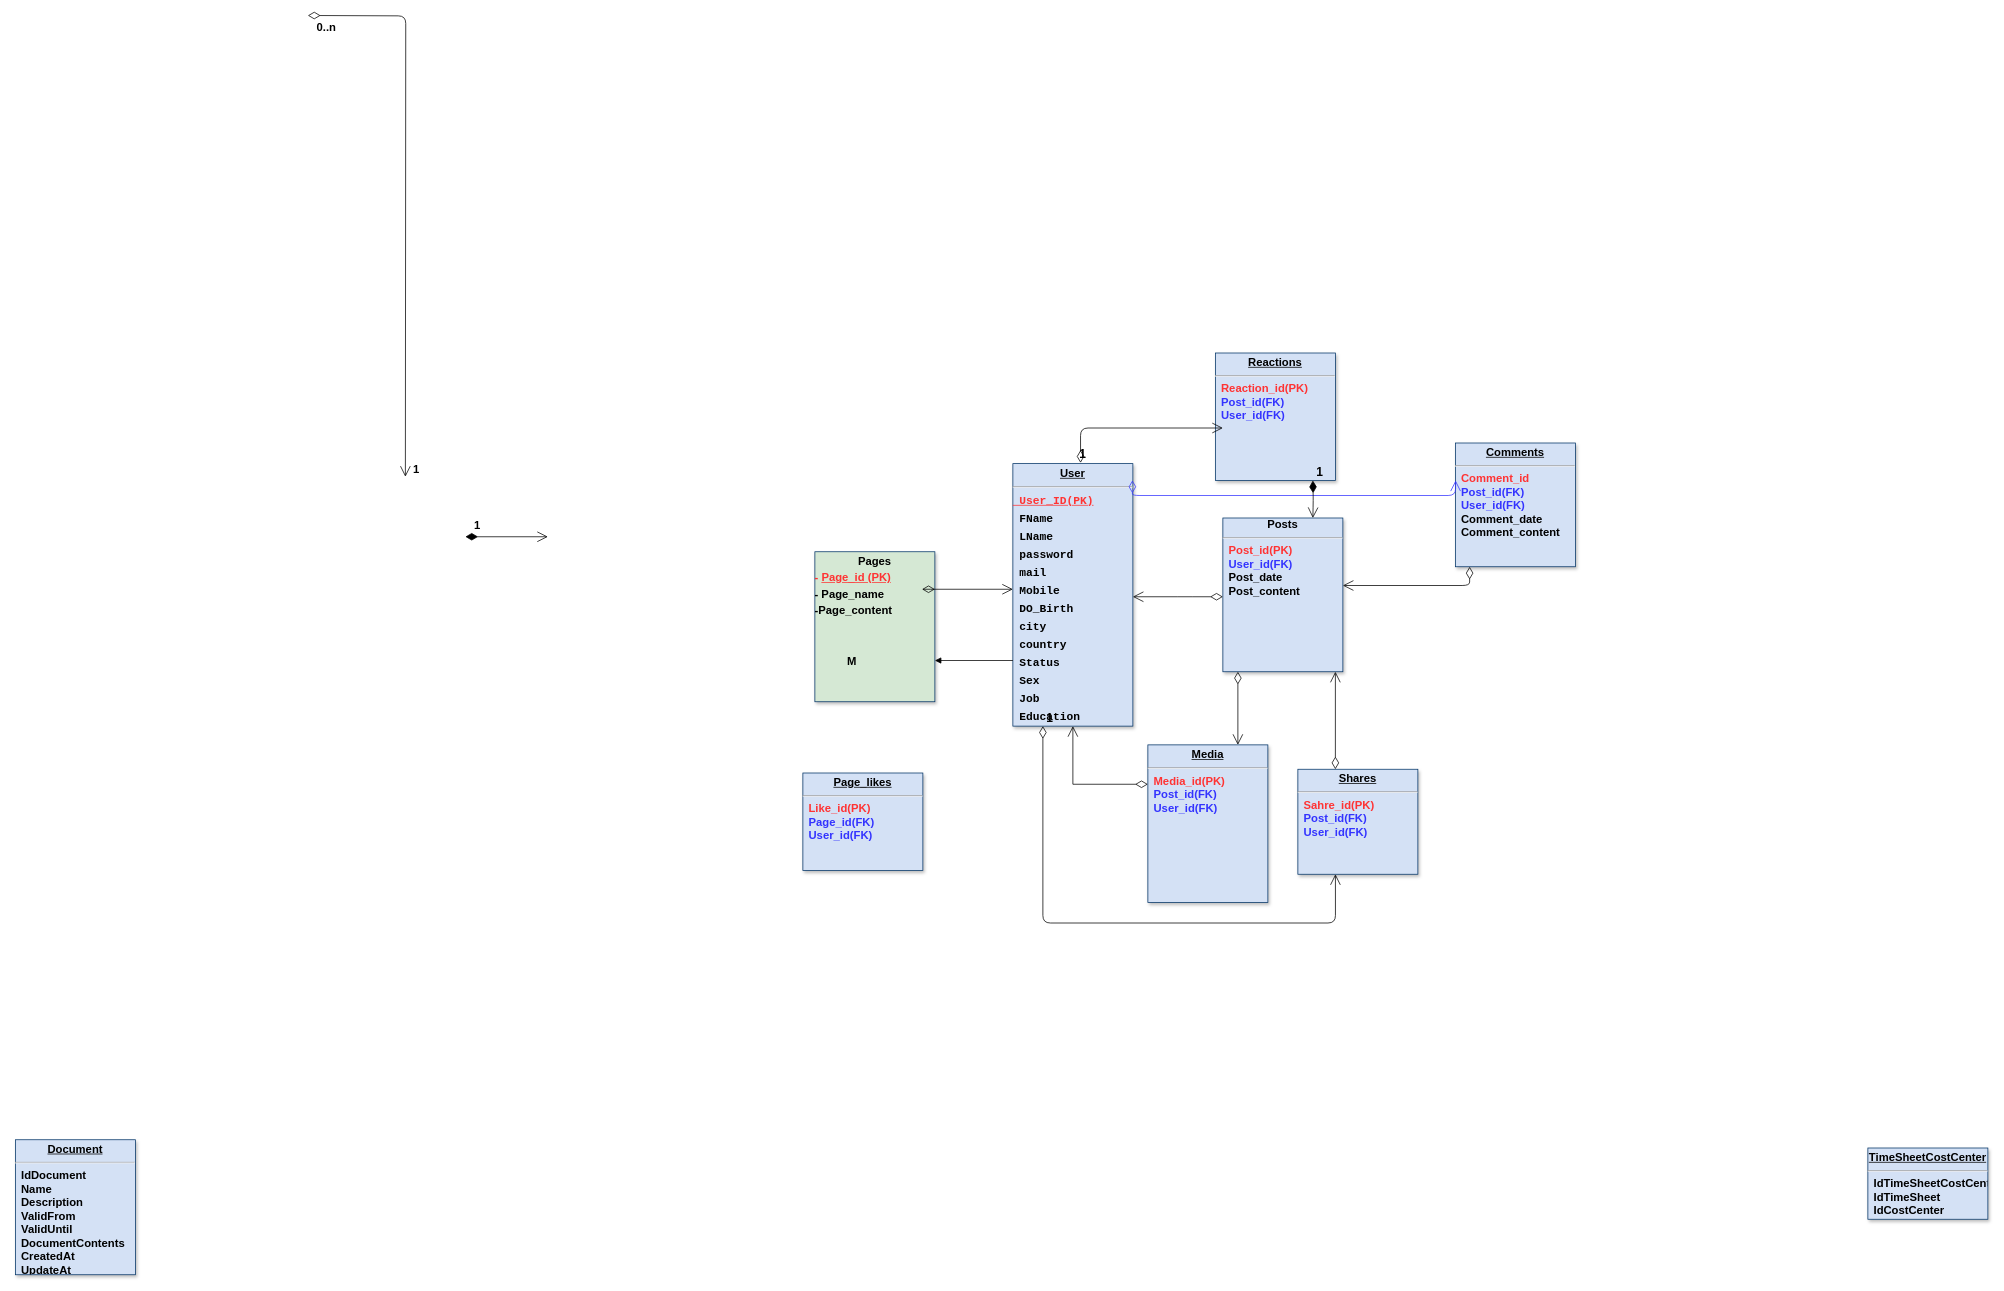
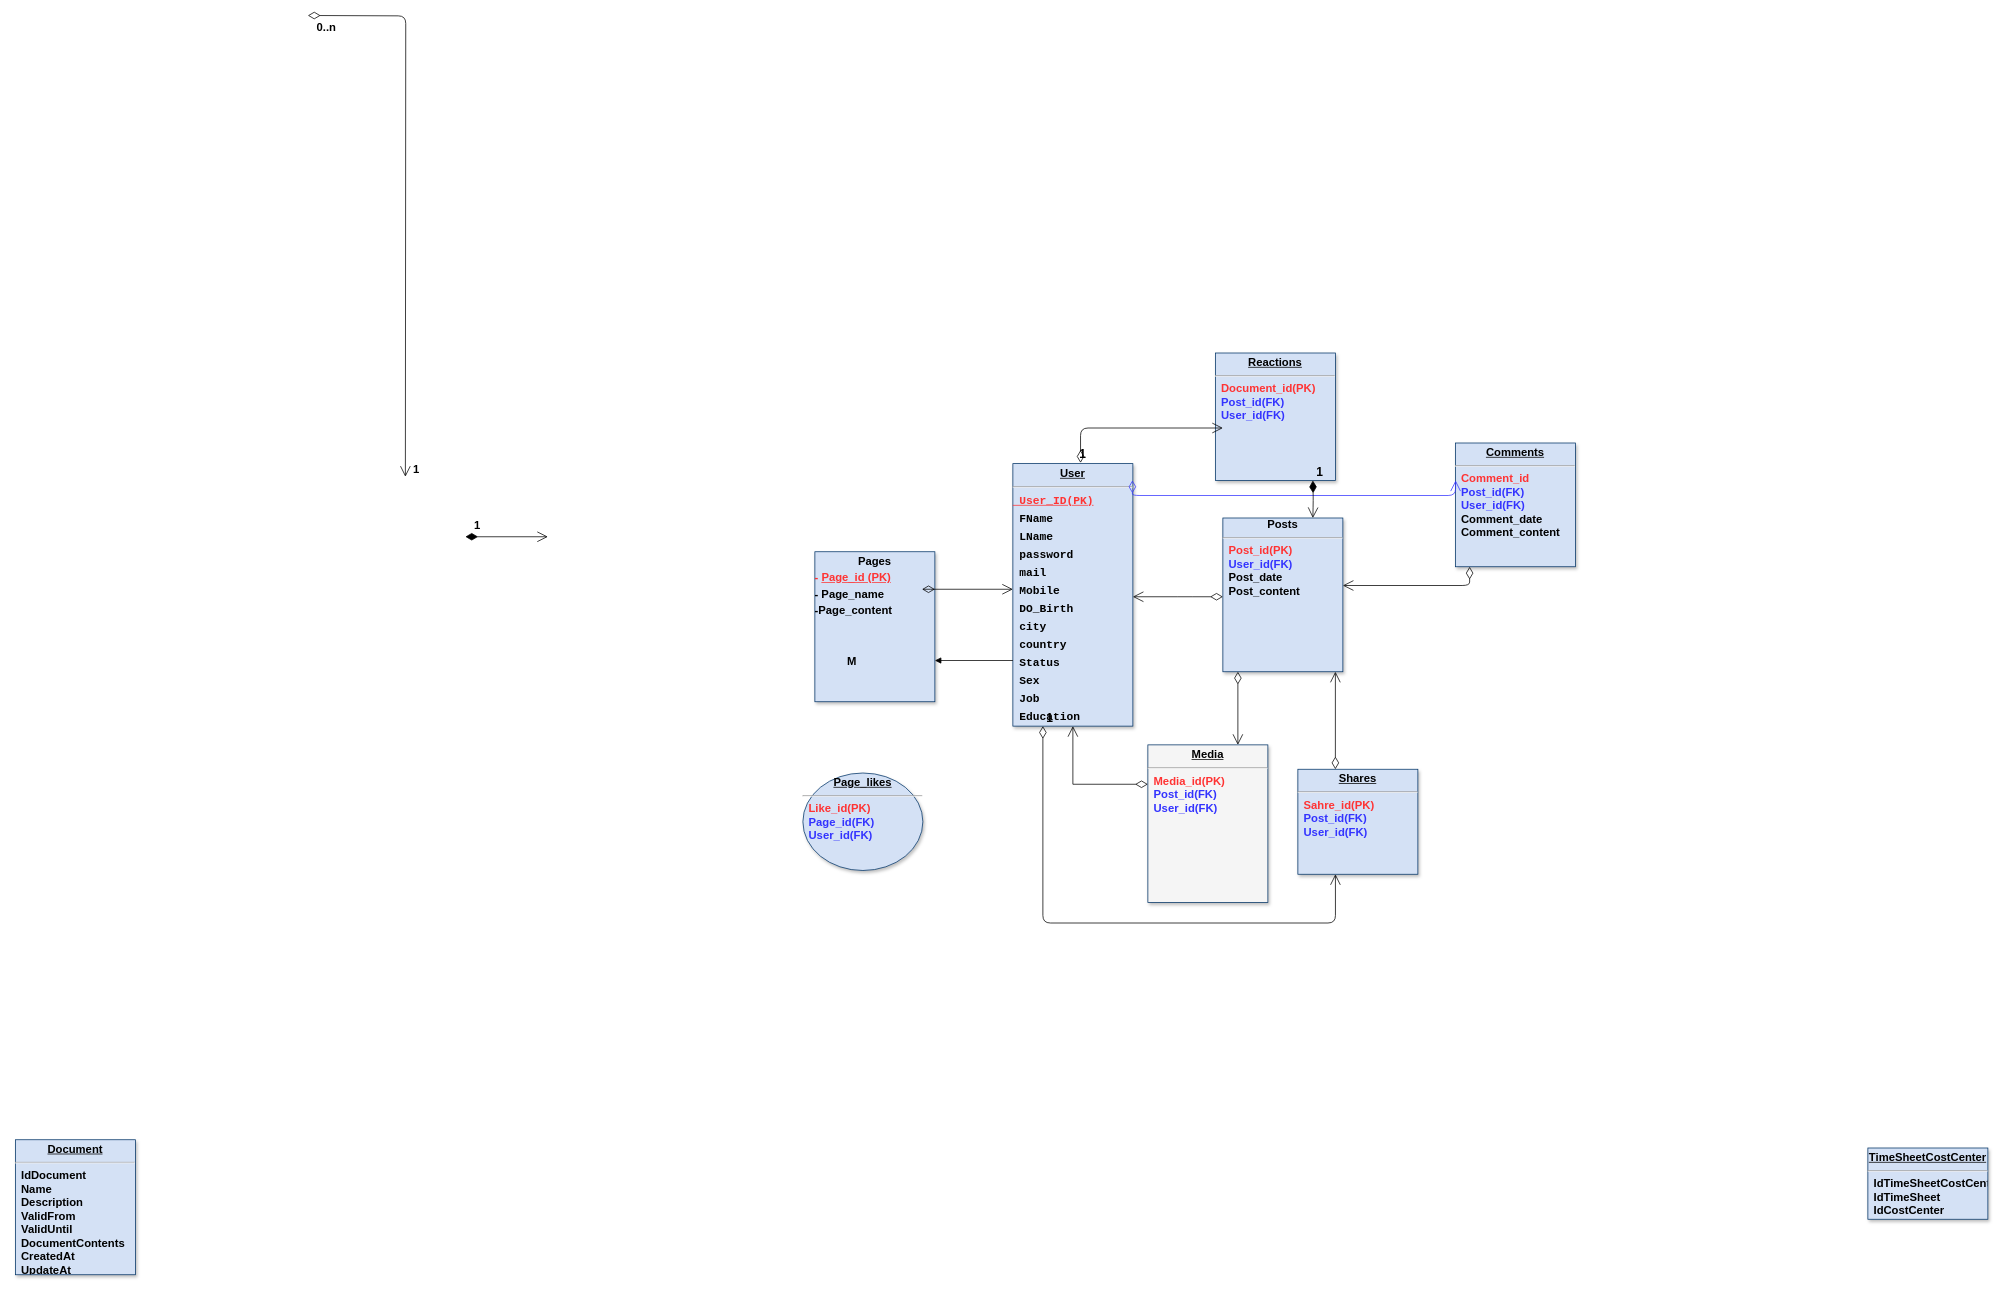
(1260, 380) -> (1261, 380)
(875, 627) -> (875, 627)
(863, 822) -> (863, 822)
(1208, 824) -> (1208, 824)
